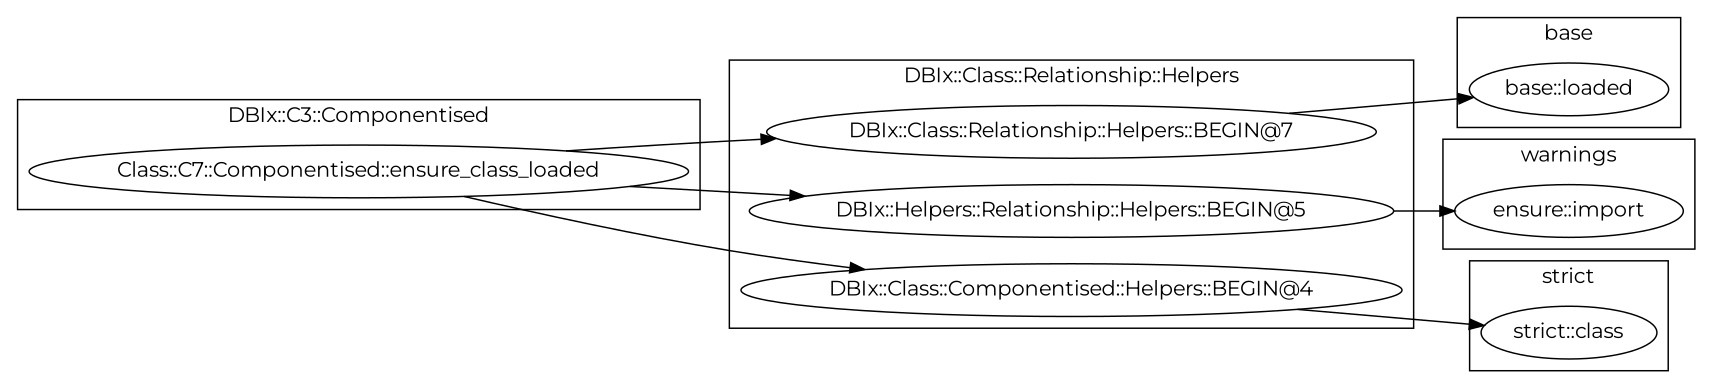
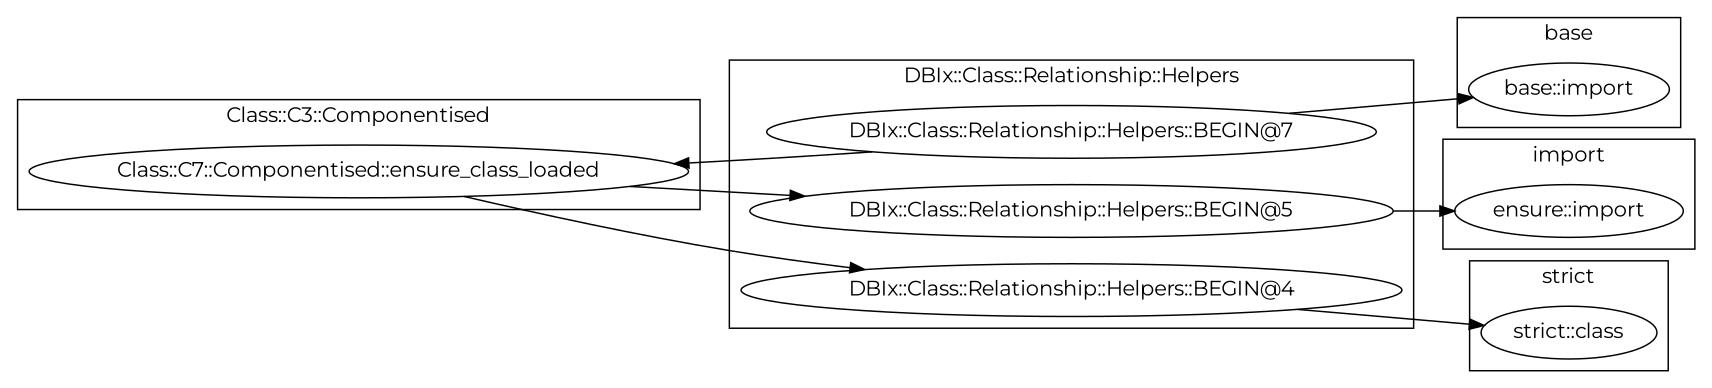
(1569, 89) -> (1569, 89)
(359, 116) -> (359, 116)
(663, 145) -> (781, 158)
(1569, 156) -> (1569, 156)
(1071, 211) -> (1071, 211)
(1071, 290) -> (1071, 290)
